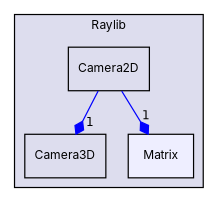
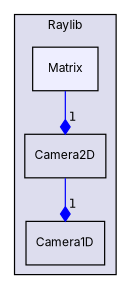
(131, 106) -> (65, 105)
(65, 156) -> (65, 243)
